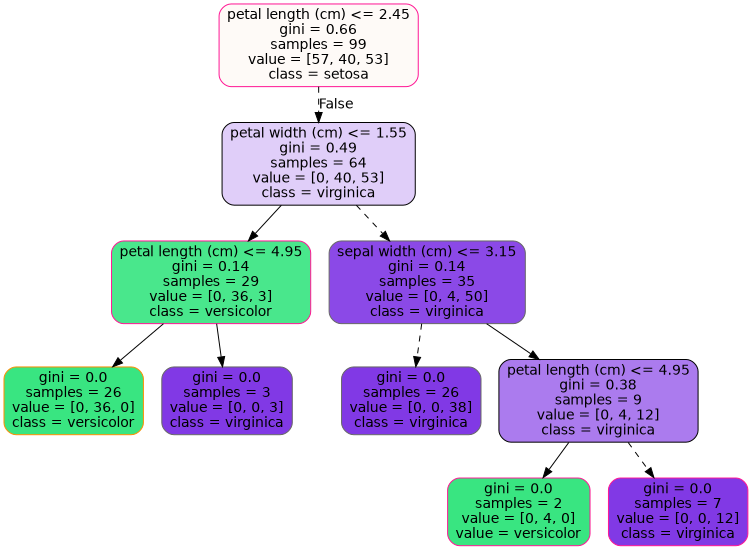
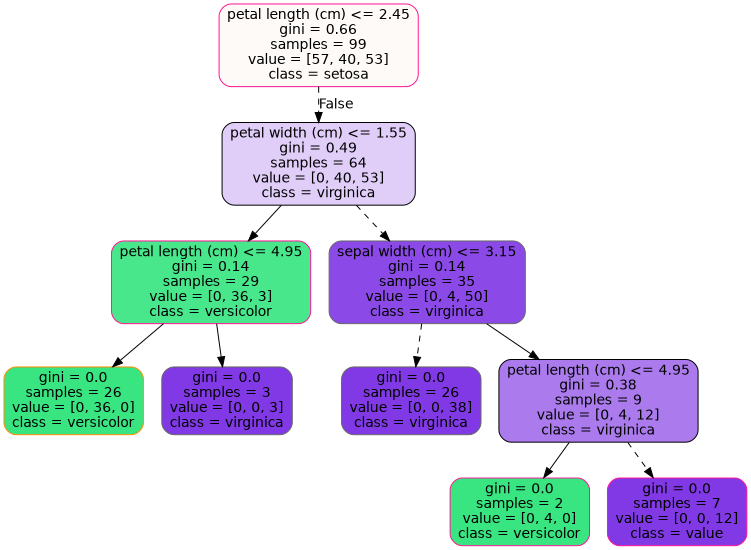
(519, 512) -> (520, 512)
(678, 512) -> (677, 512)
